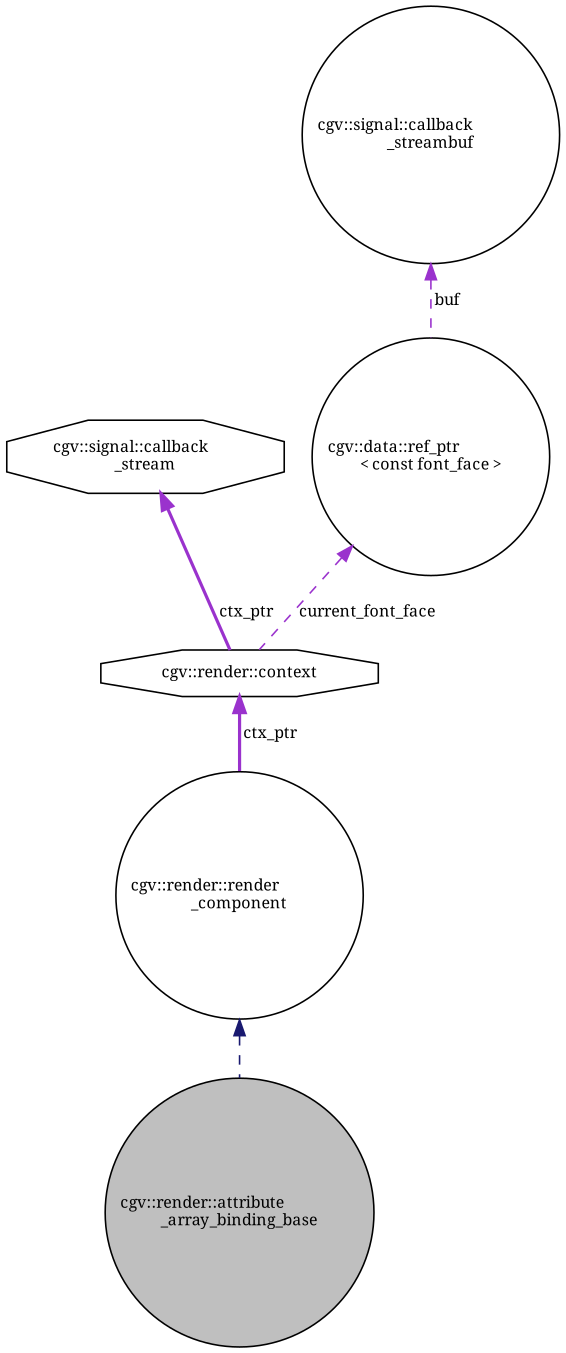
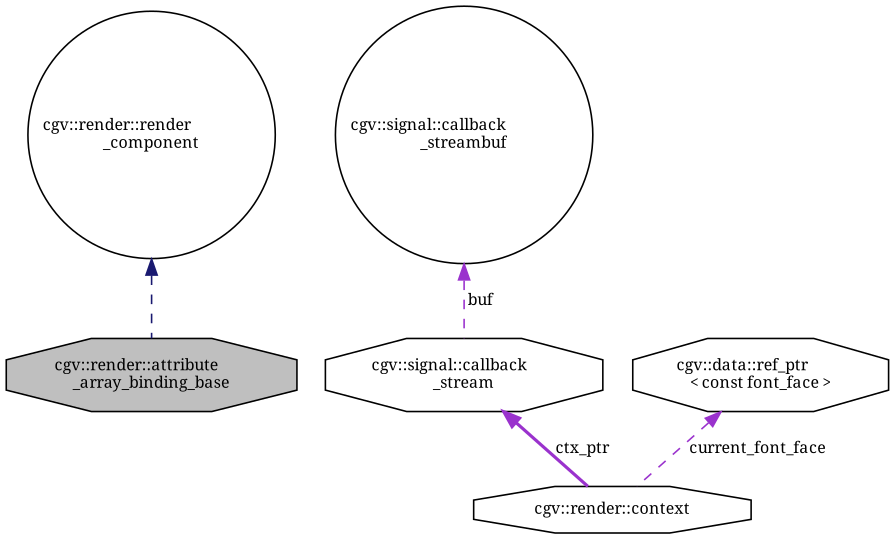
(431, 309) -> (464, 309)
(431, 457) -> (761, 375)
(240, 742) -> none
(240, 1213) -> (152, 375)
